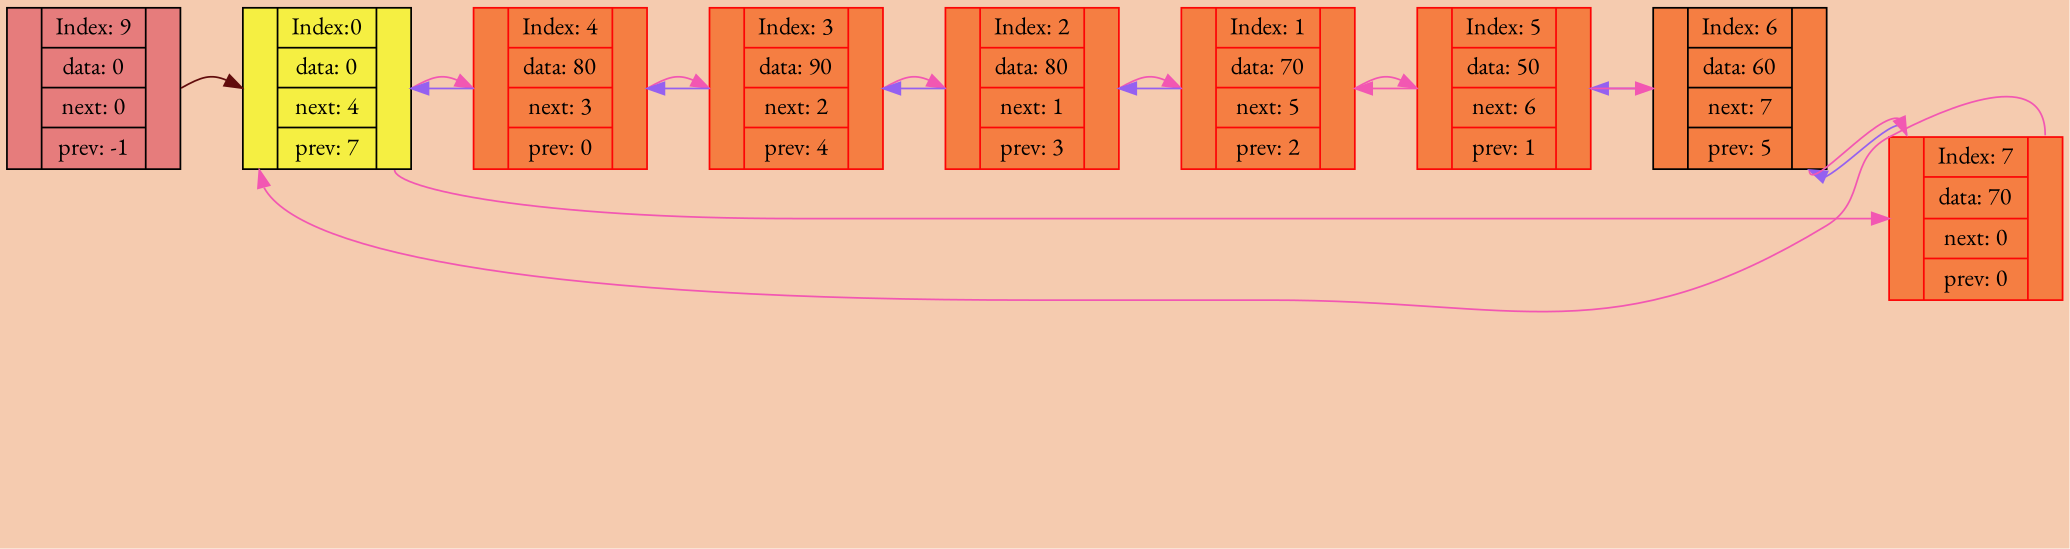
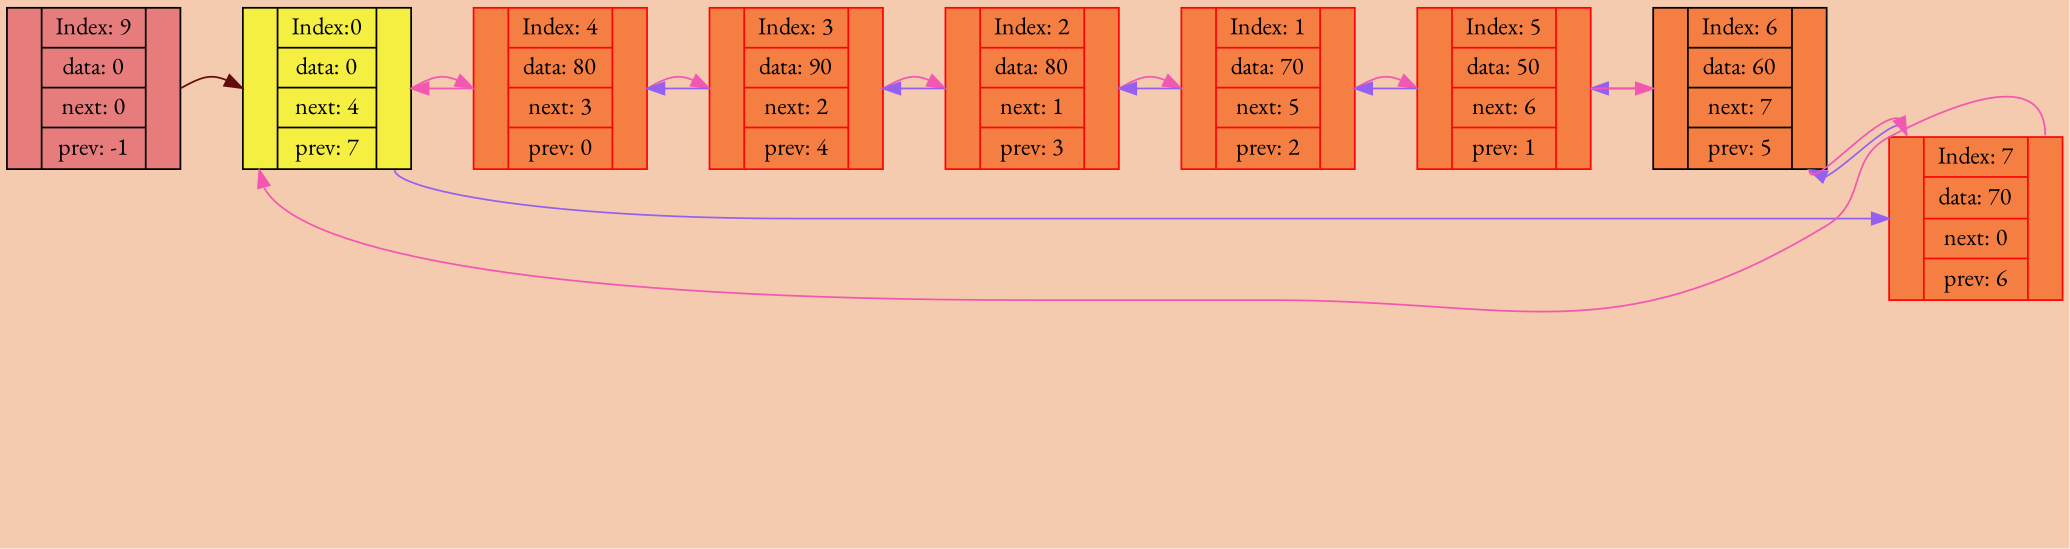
(449, 88) -> (449, 88)
(1393, 88) -> (1393, 88)
(1129, 219) -> (1129, 219)
(1976, 278) -> (1976, 278)
